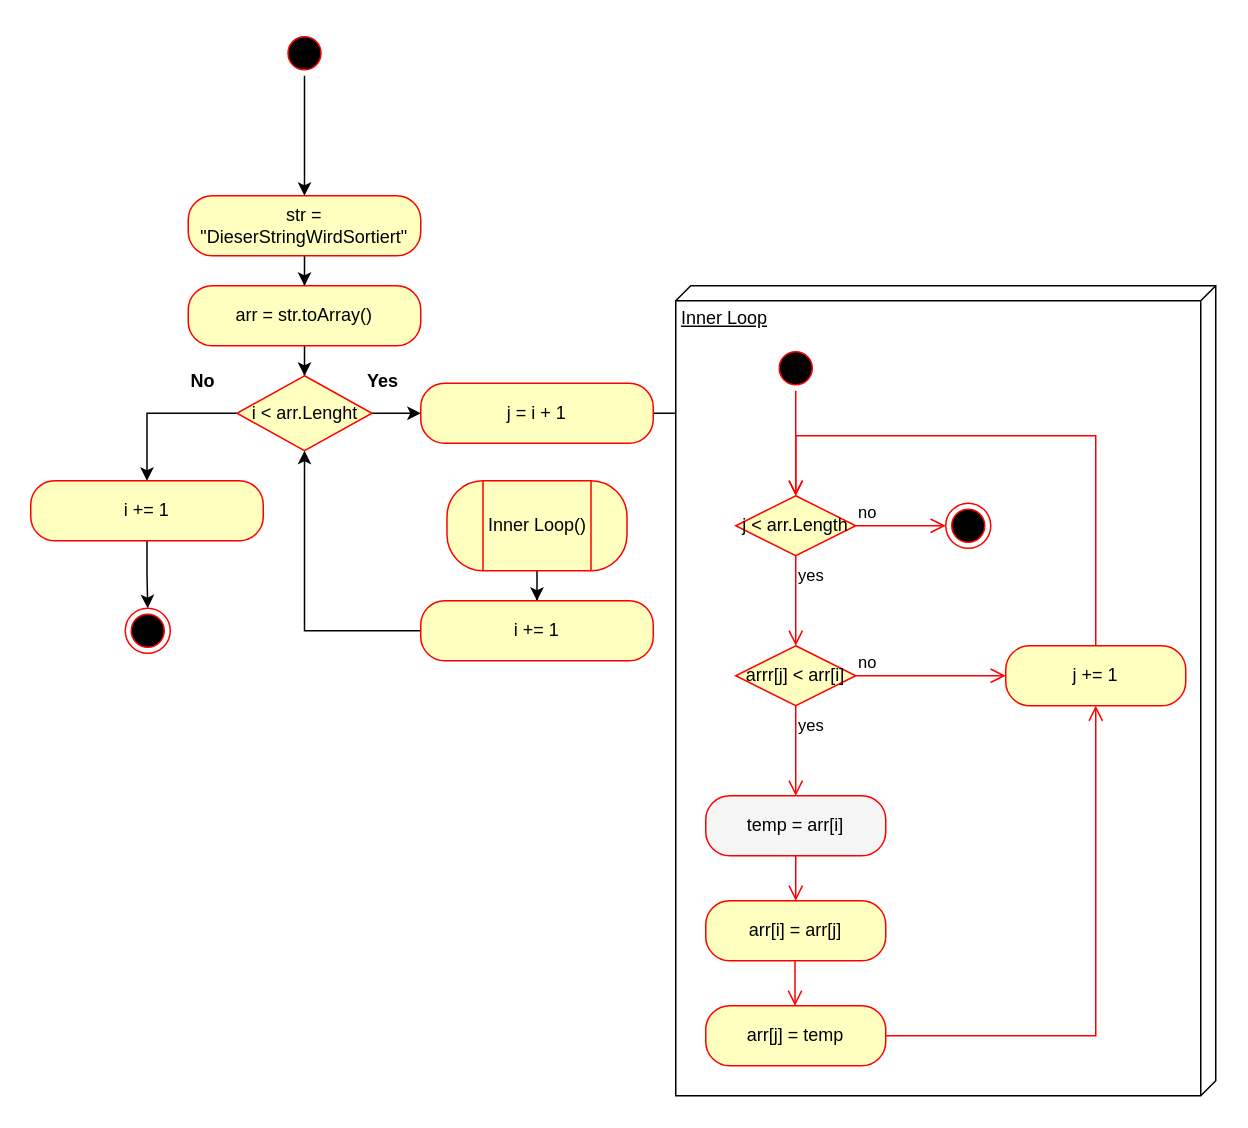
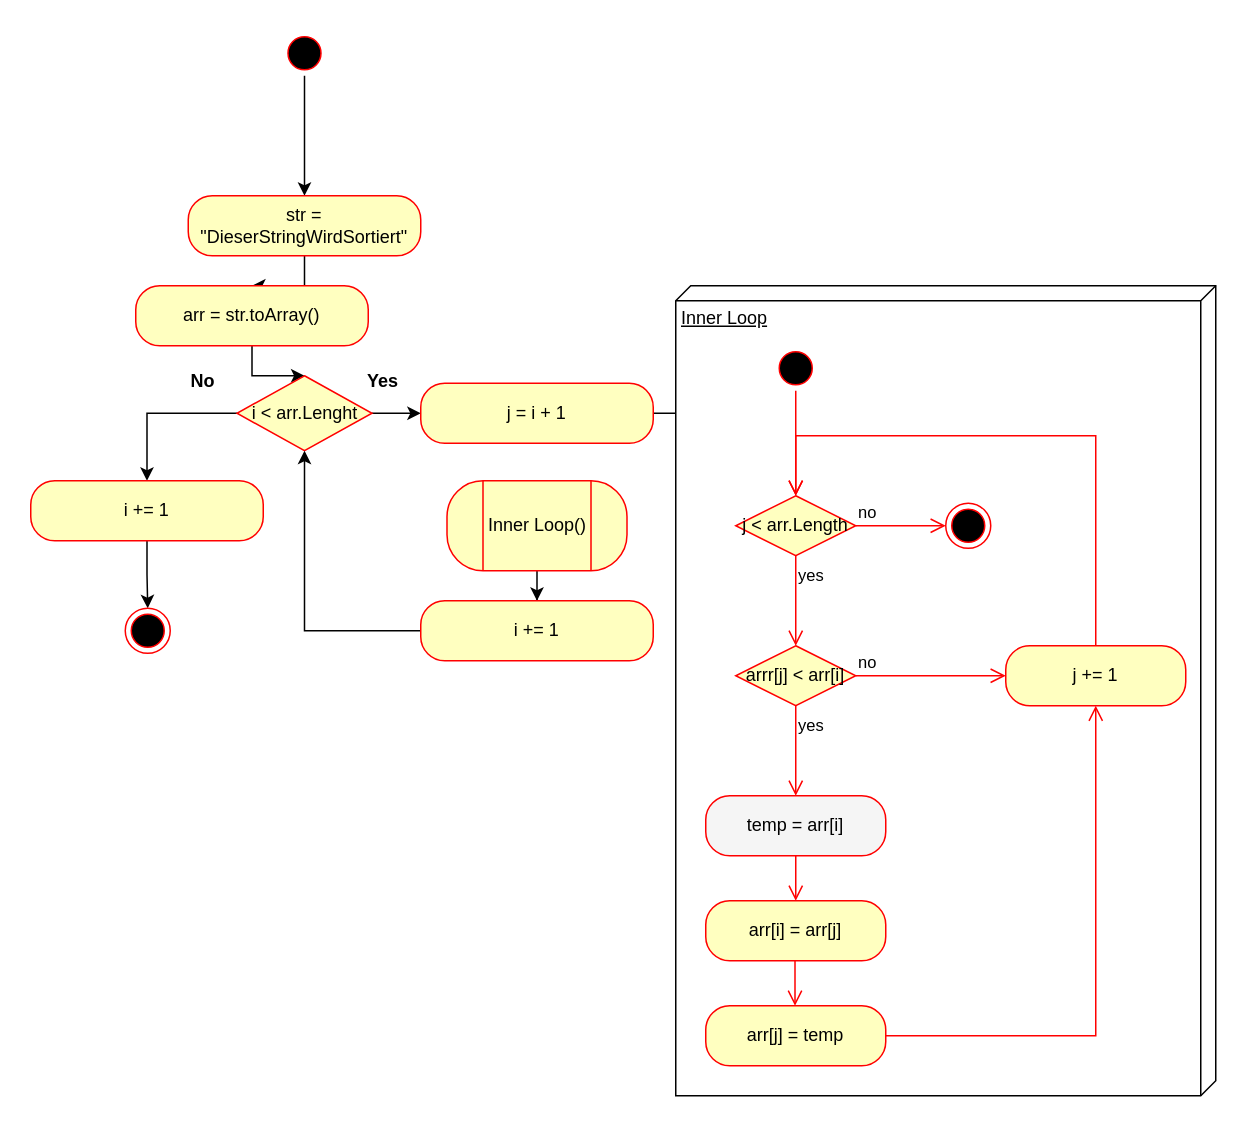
(305, 316) -> (252, 316)
